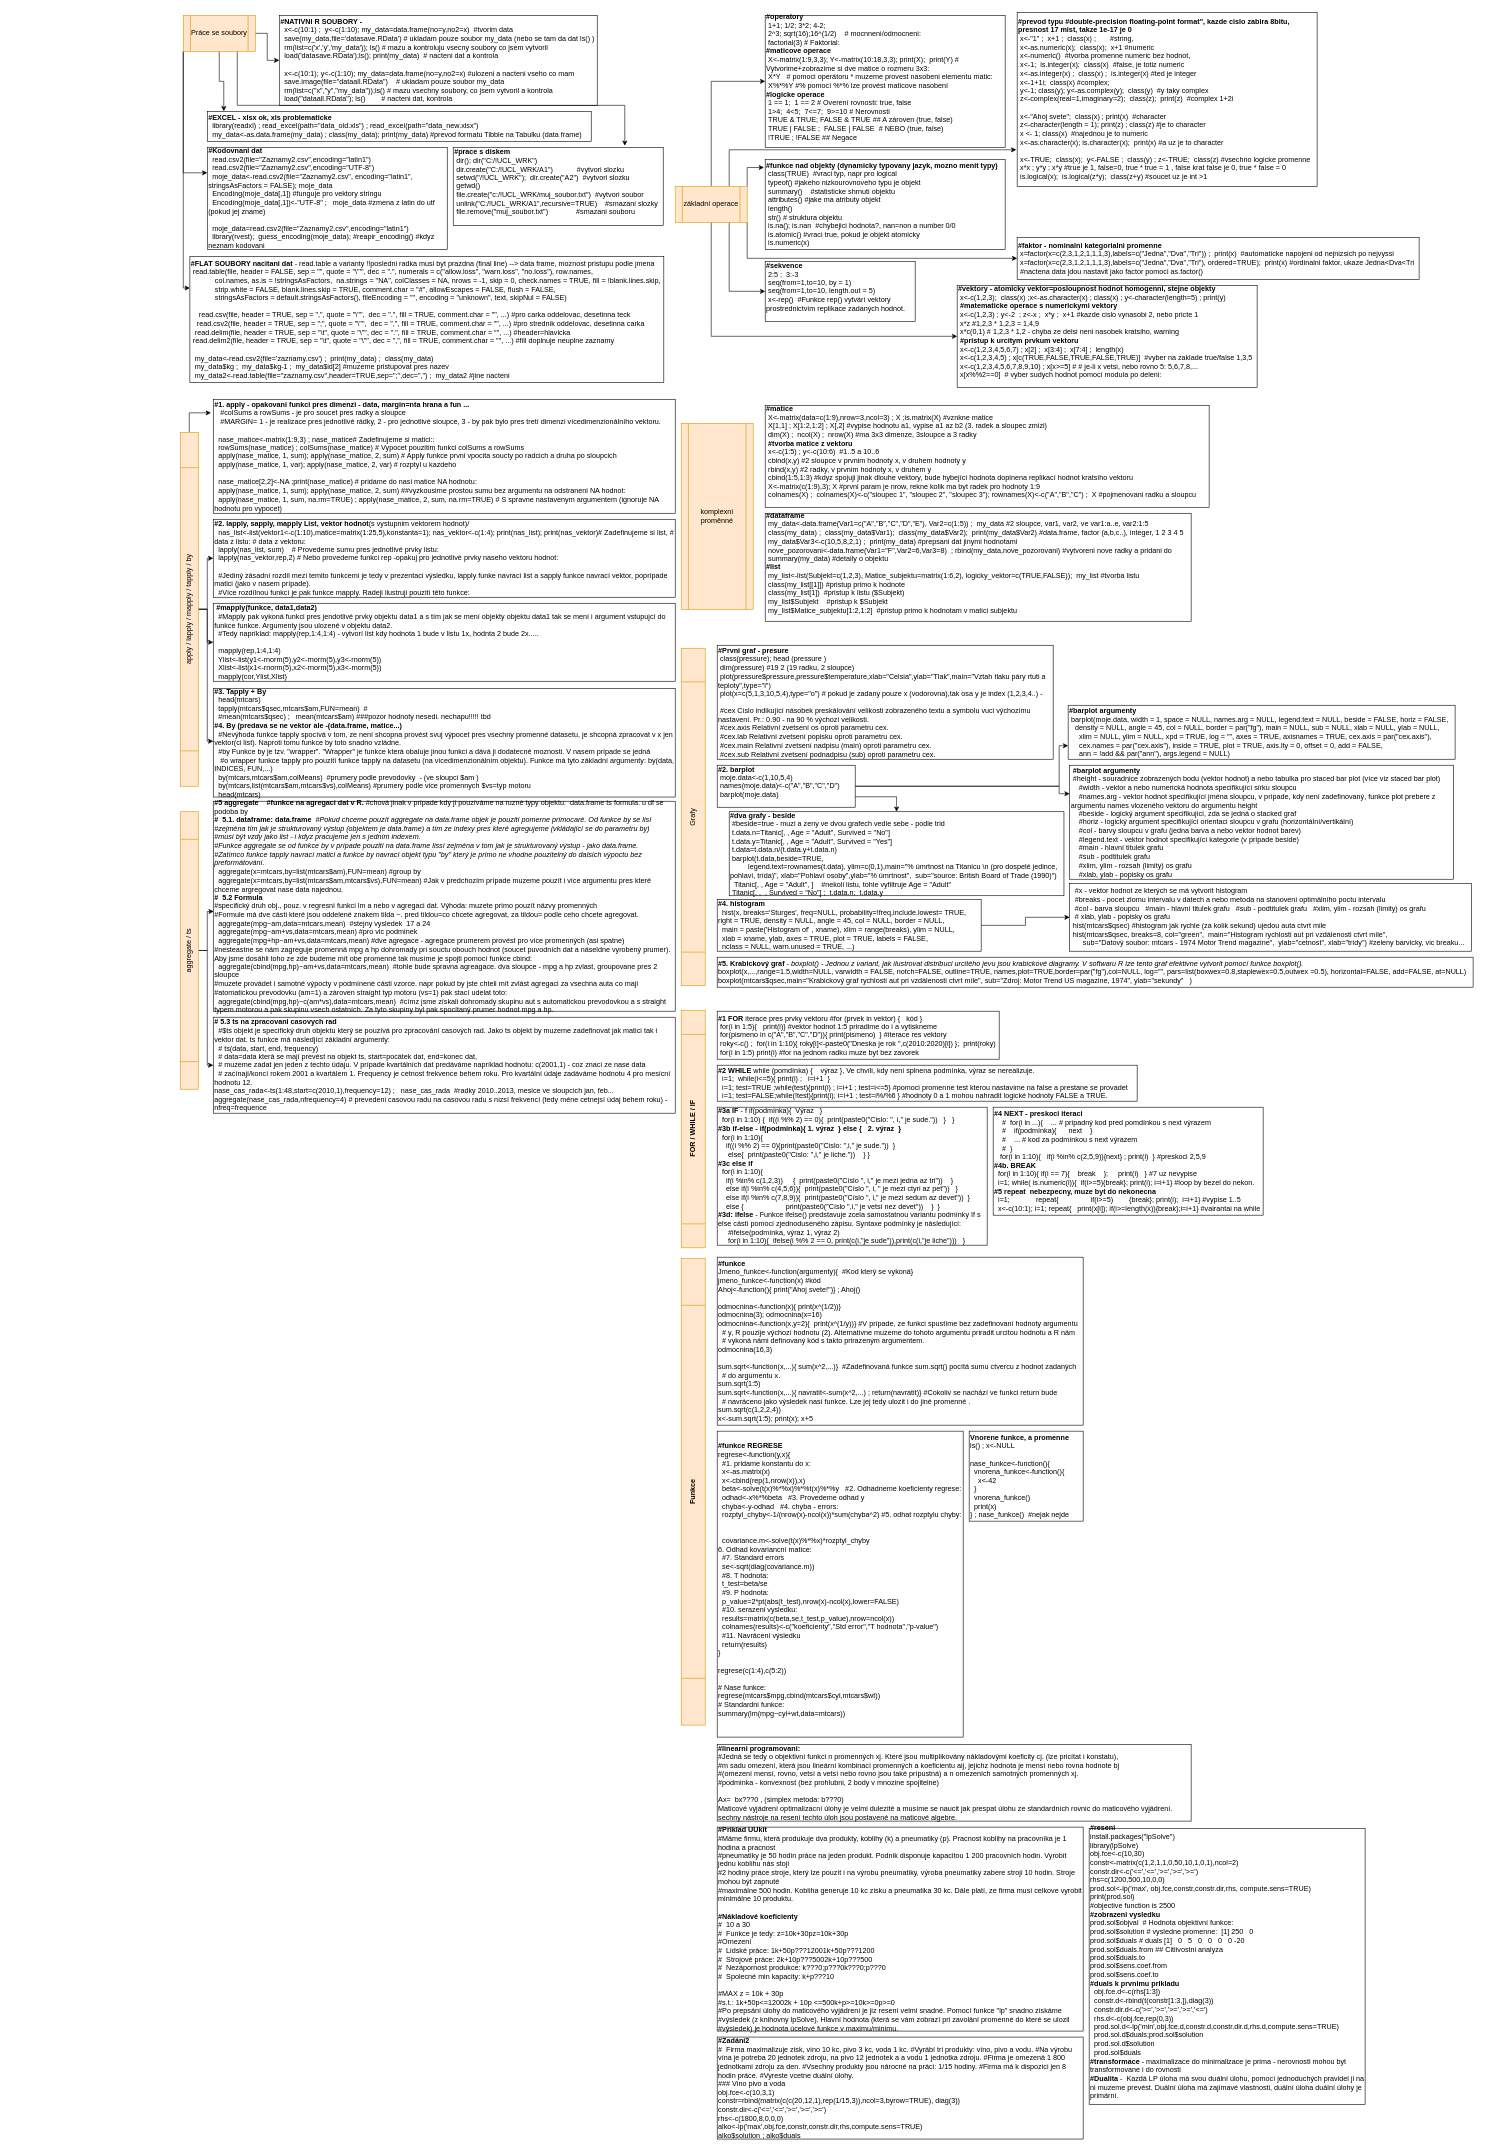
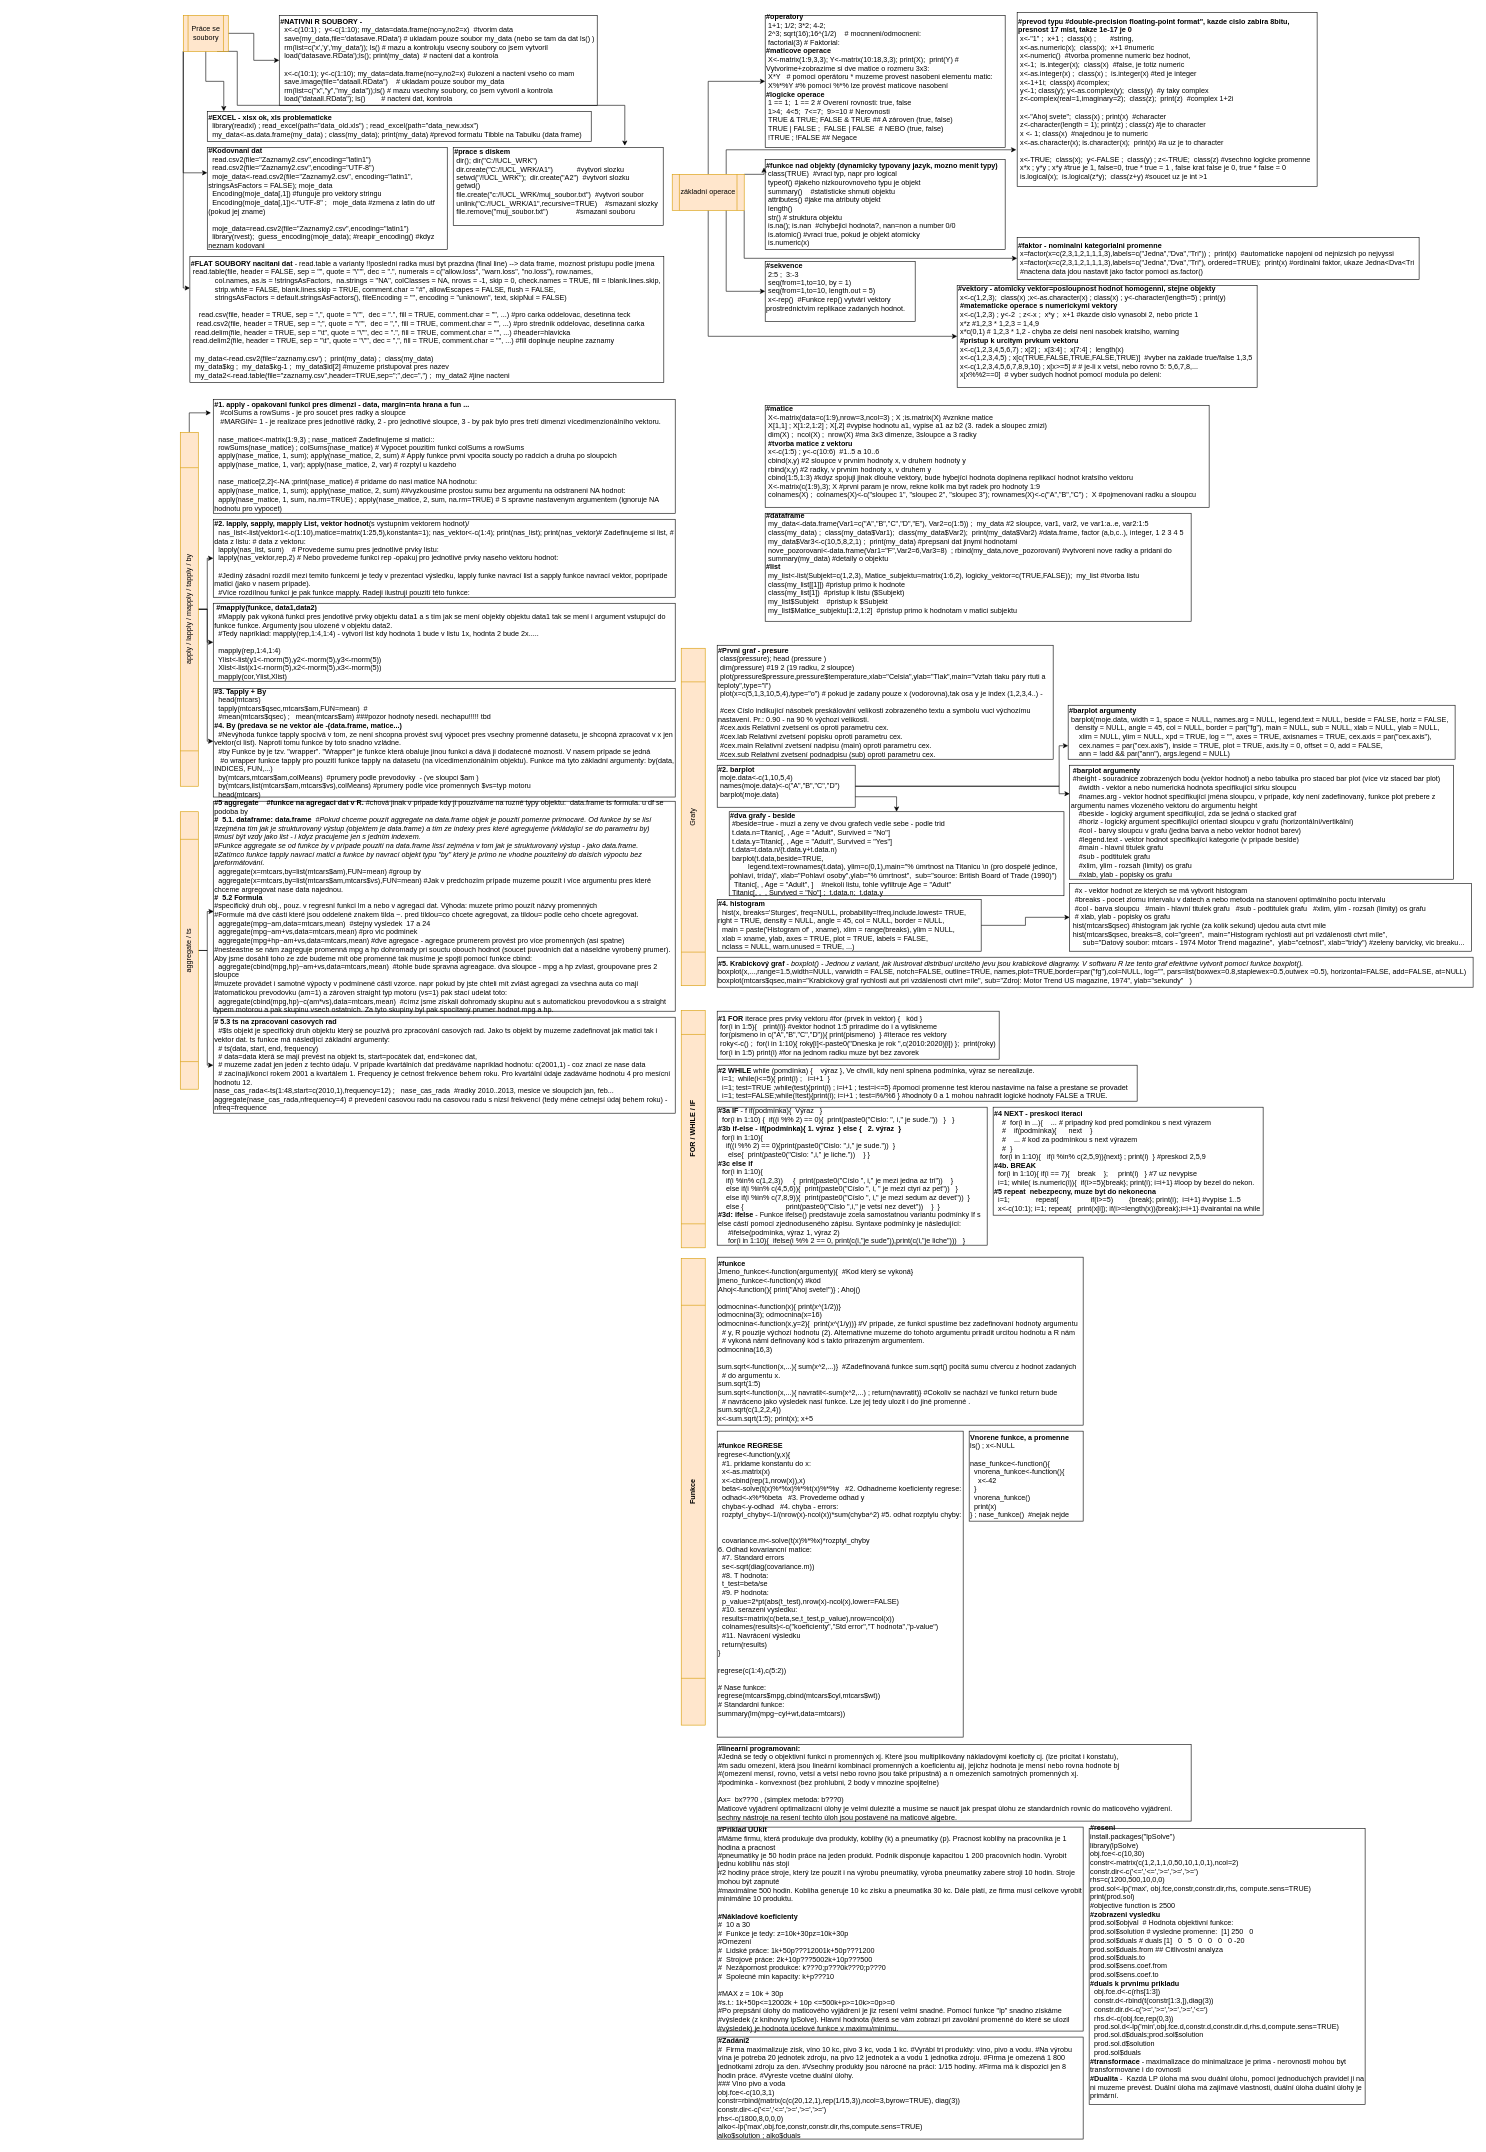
(219, 33) -> (206, 33)
(711, 204) -> (708, 192)
(717, 516) -> none
